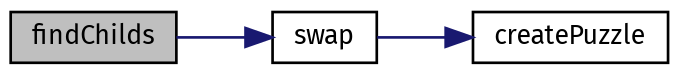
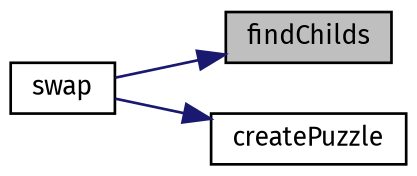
(211, 37) -> (157, 69)
